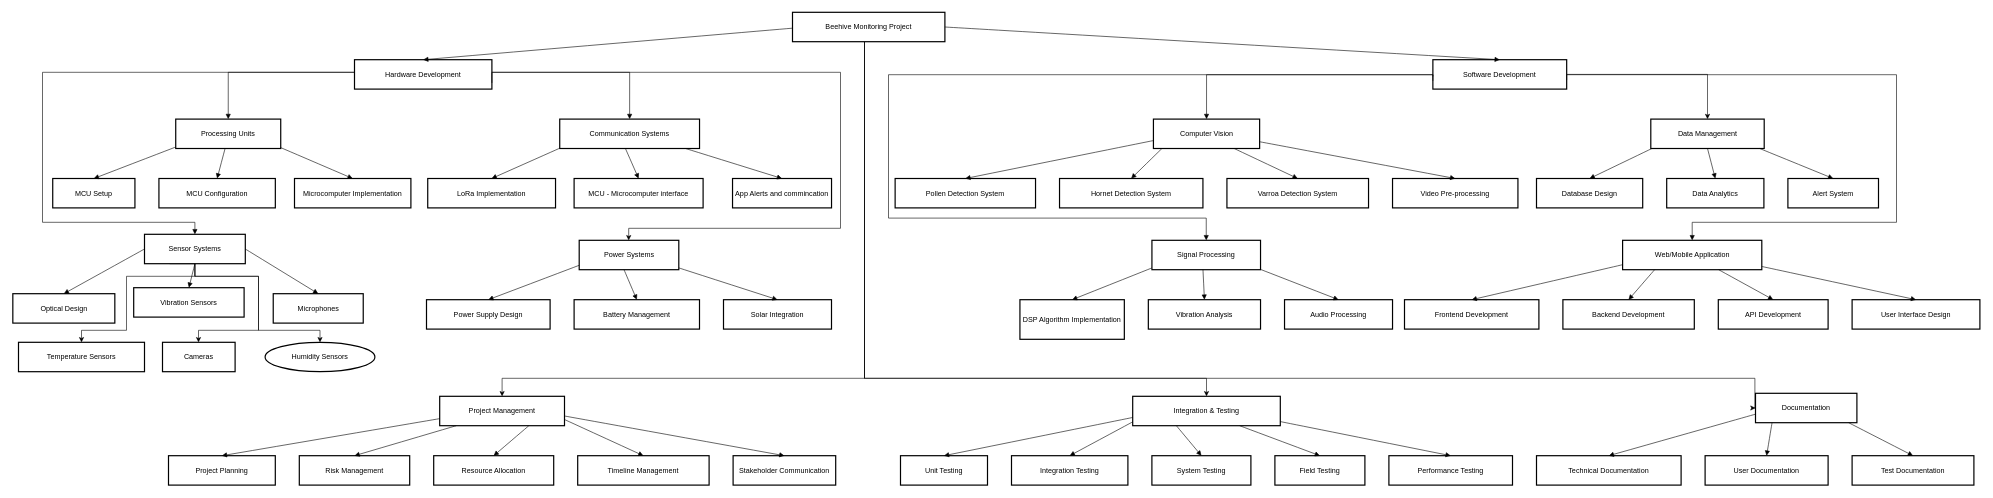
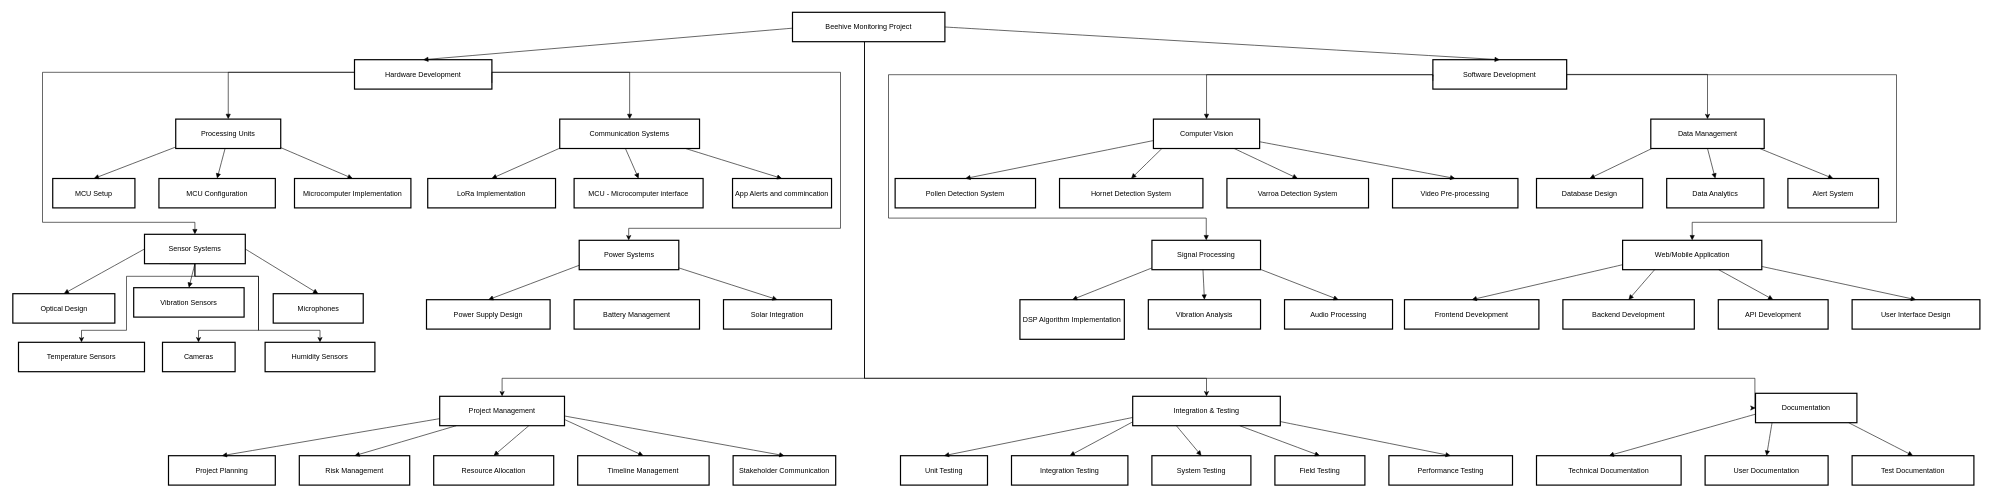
(630, 284) -> none
(320, 357) -> (320, 357)
